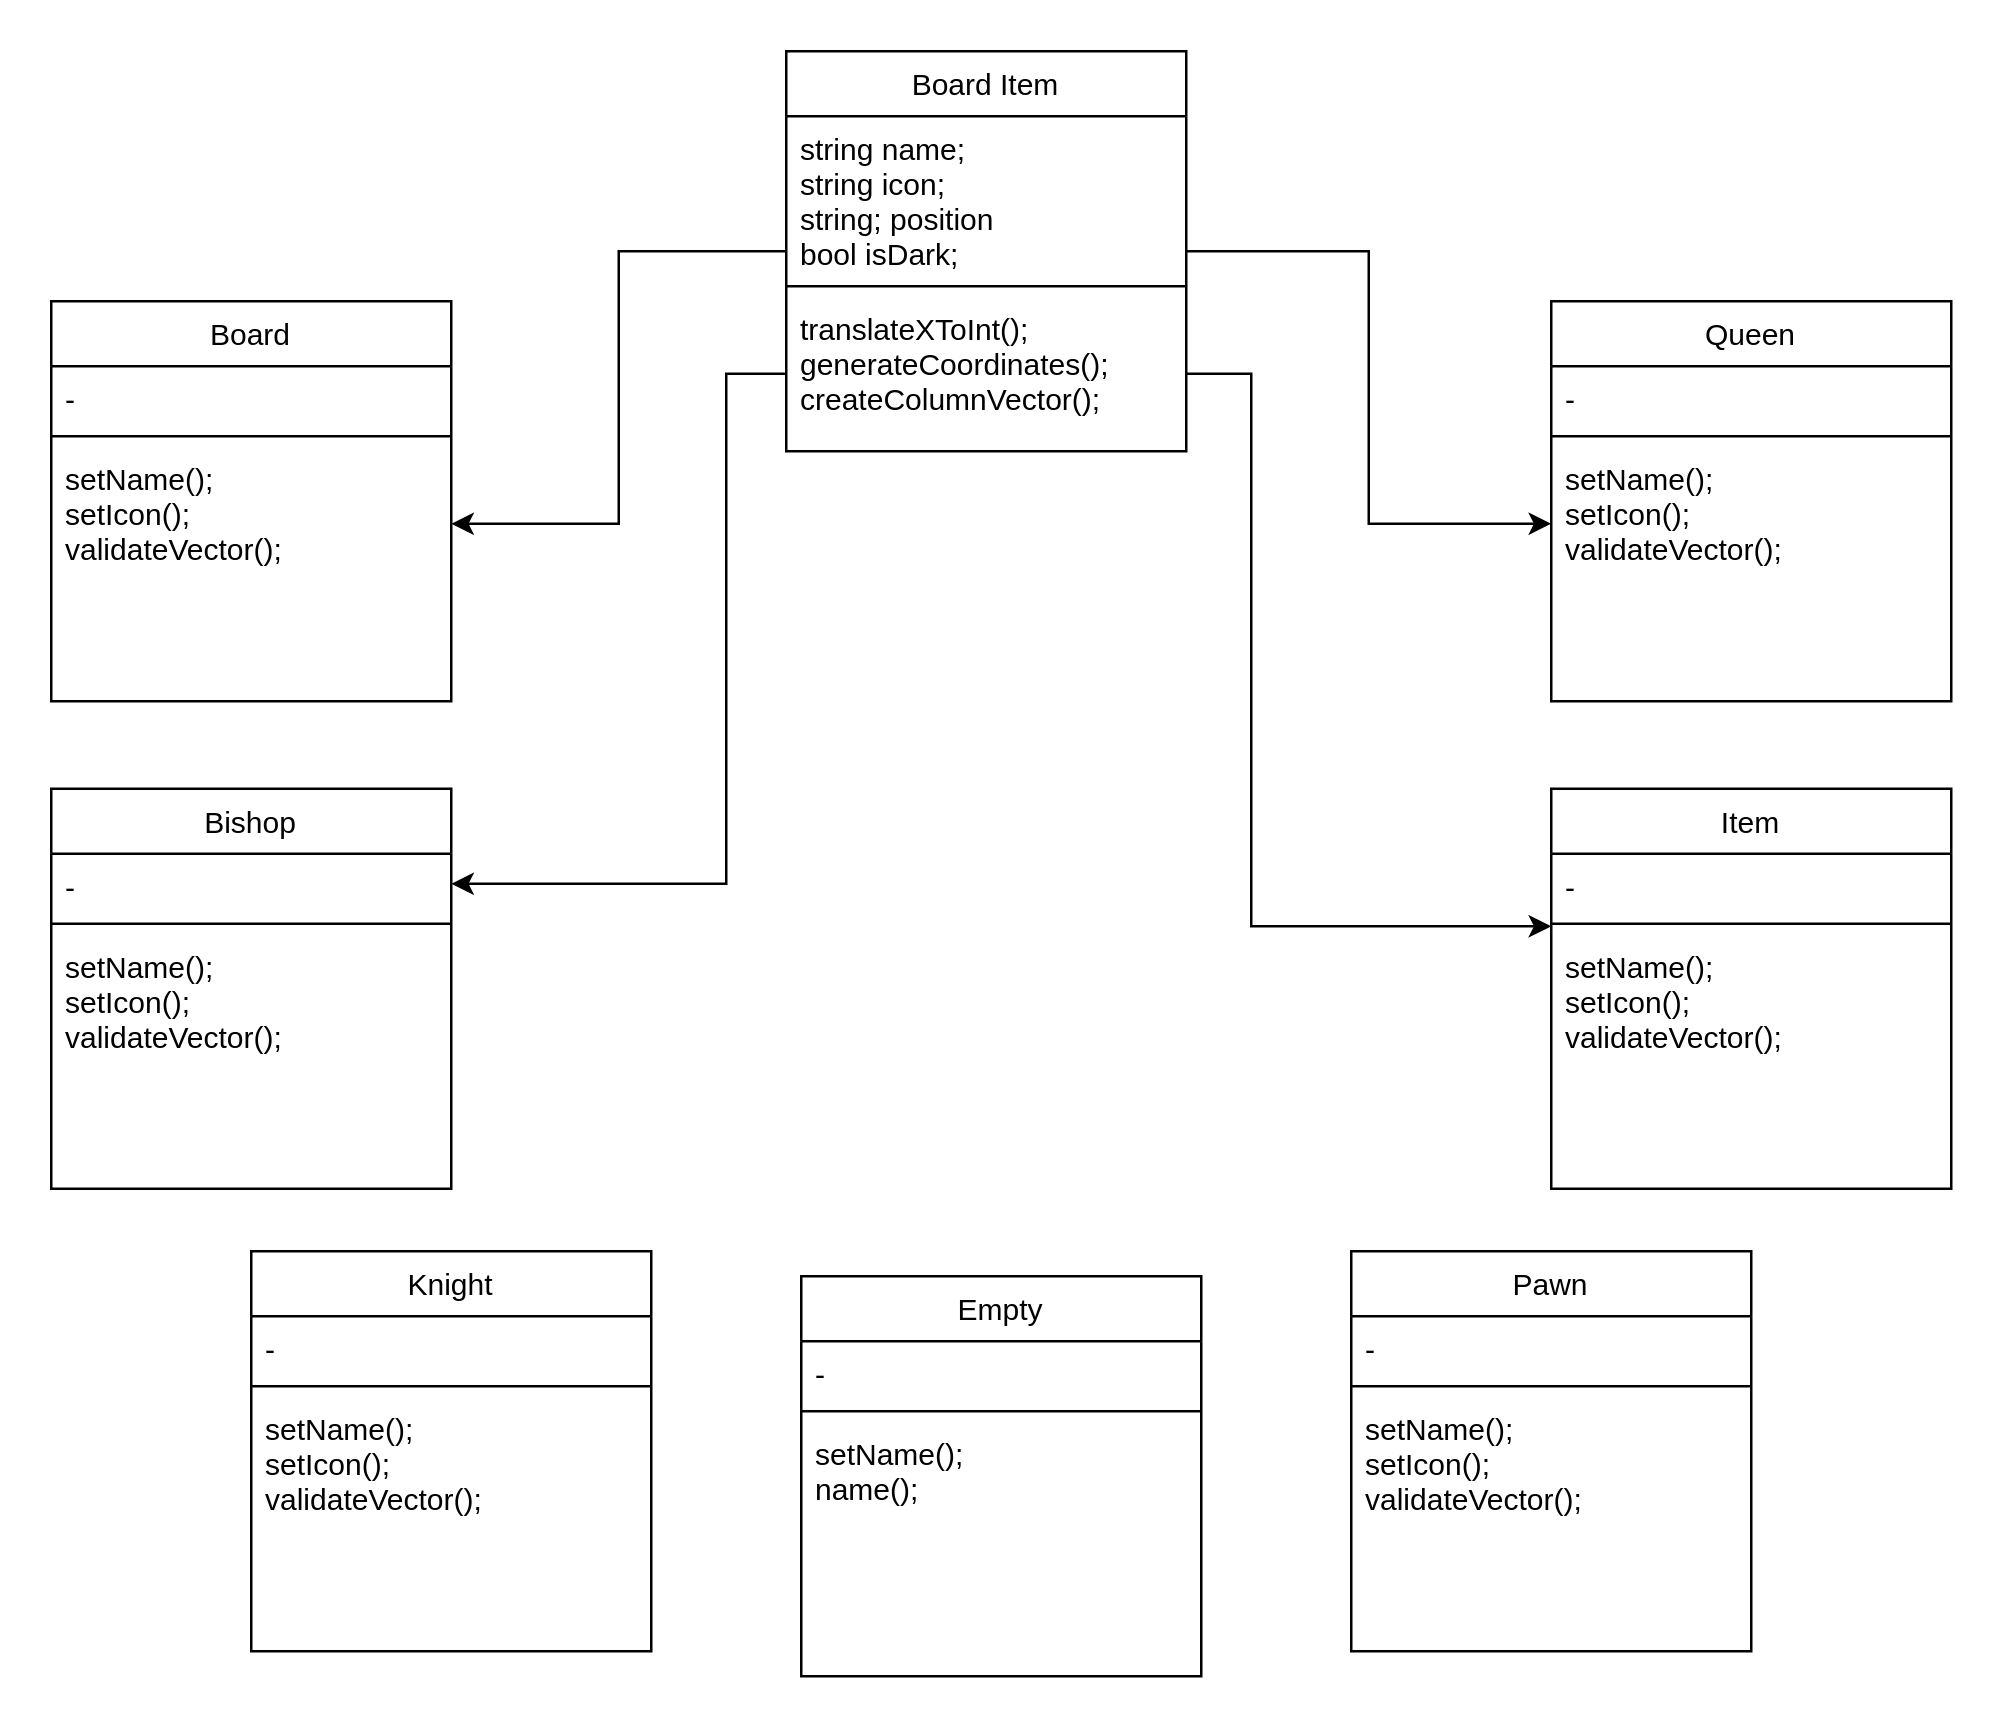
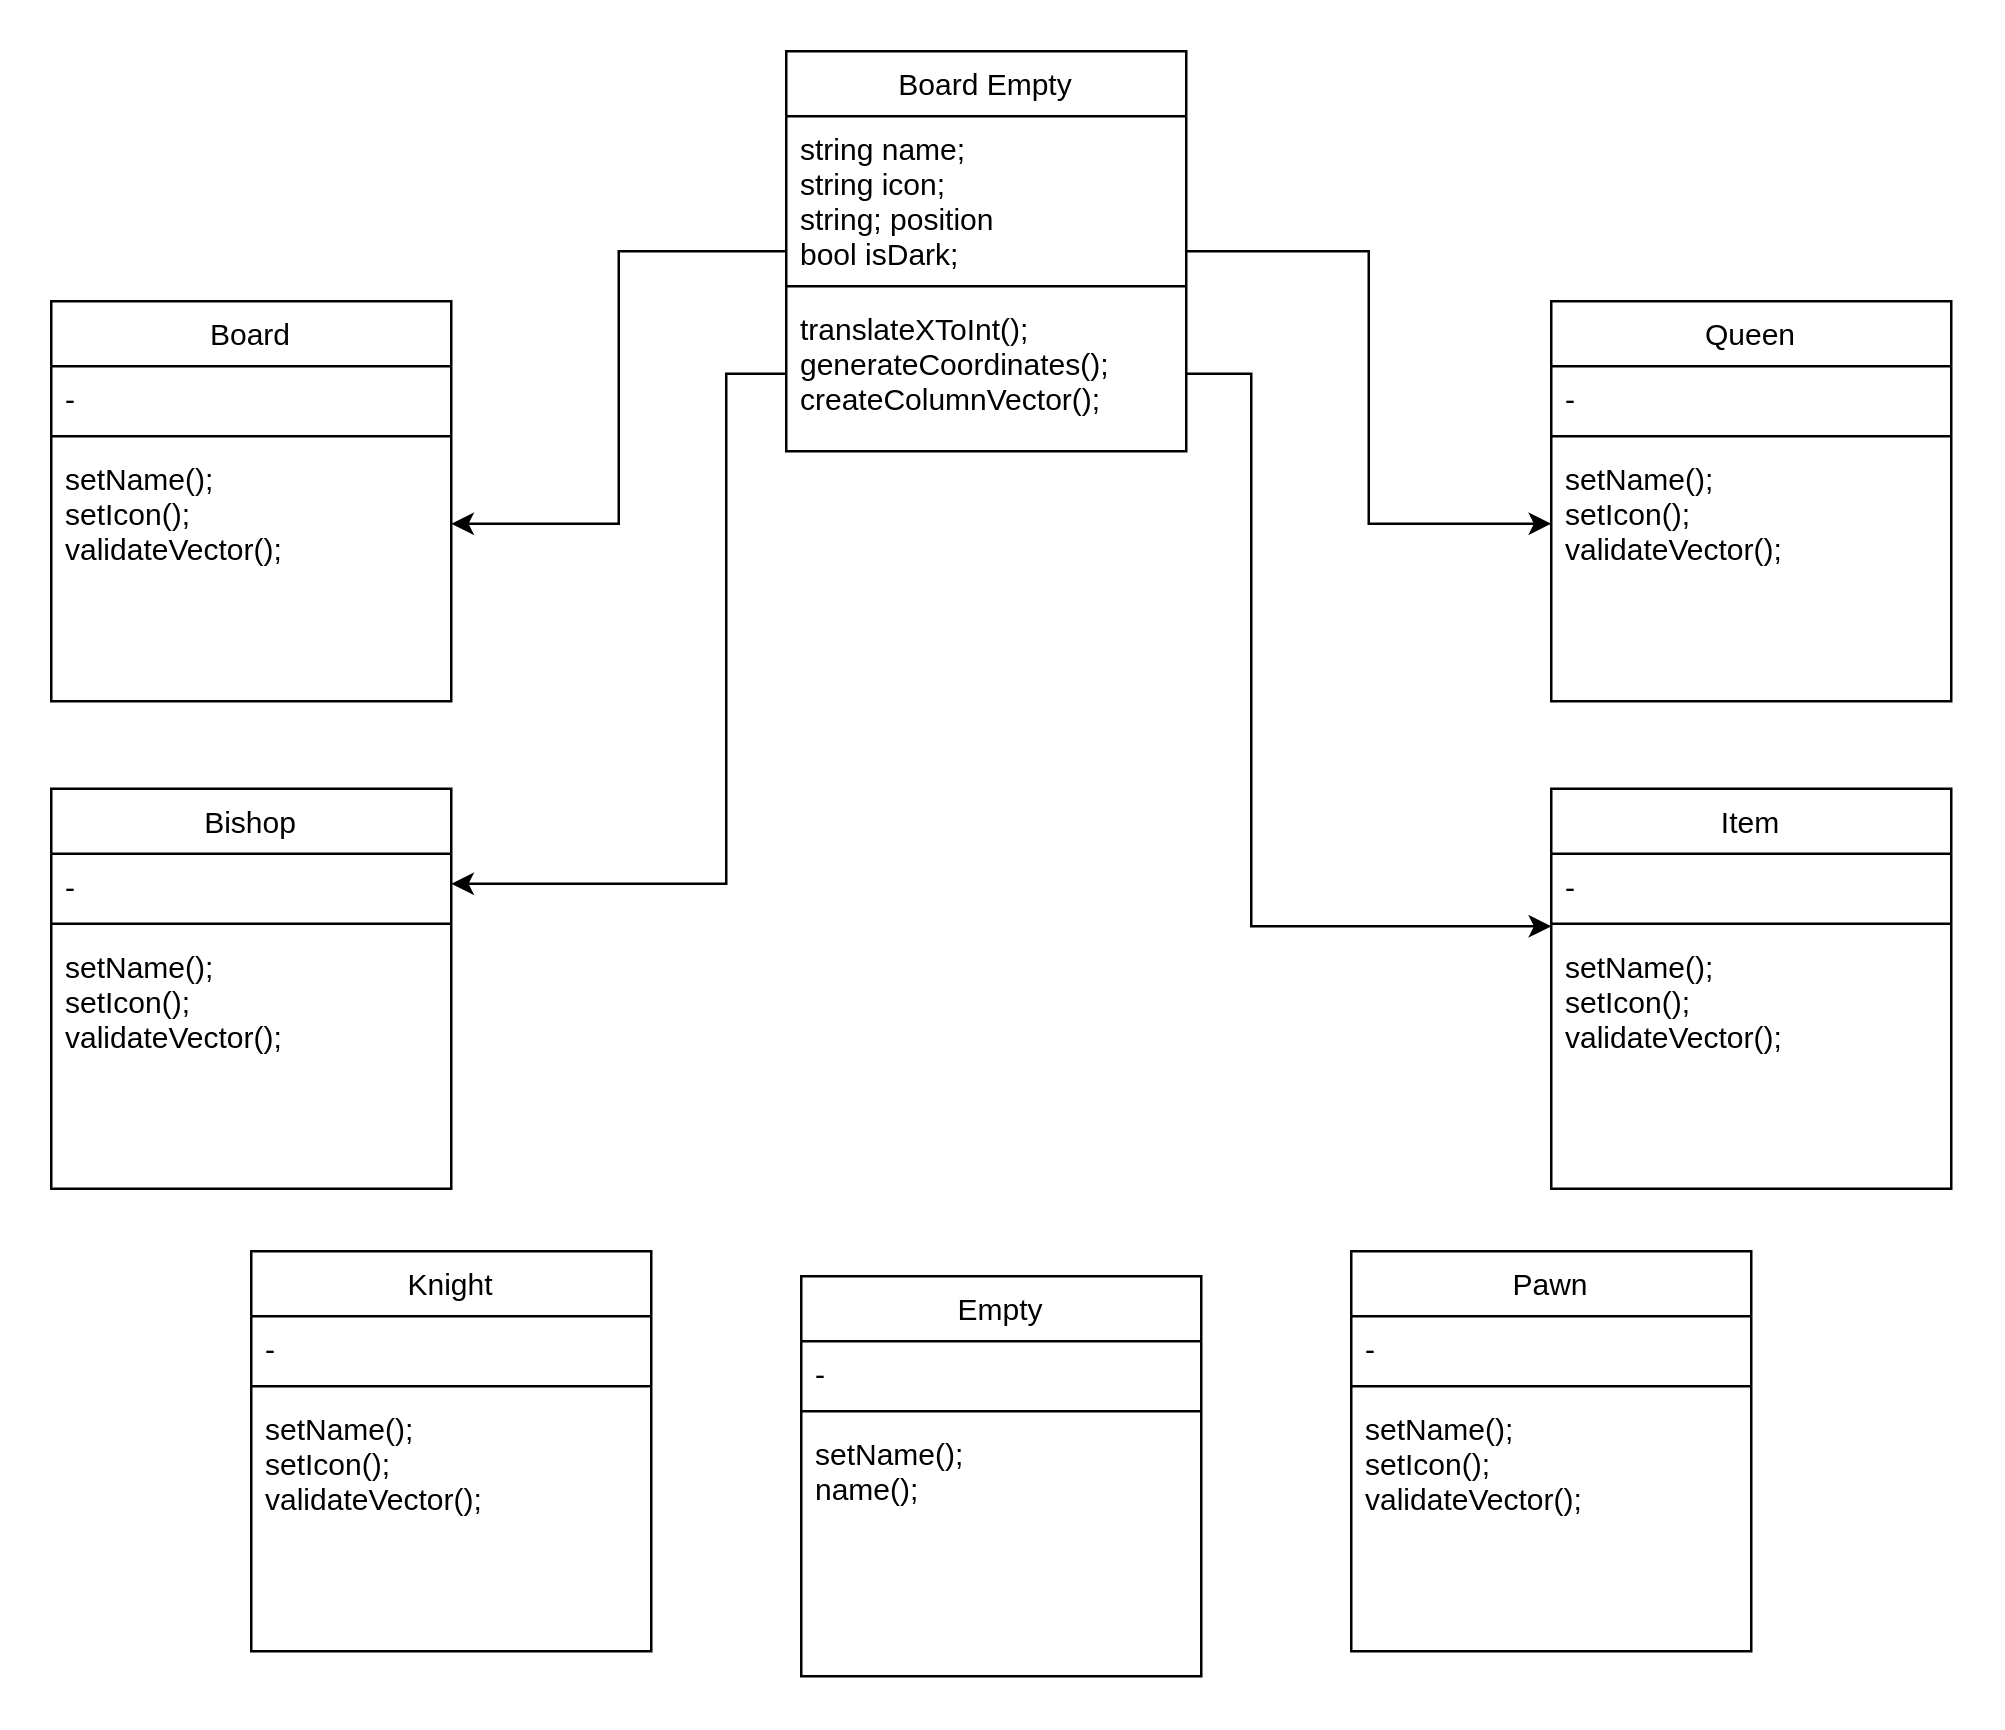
(985, 85) -> (985, 85)
